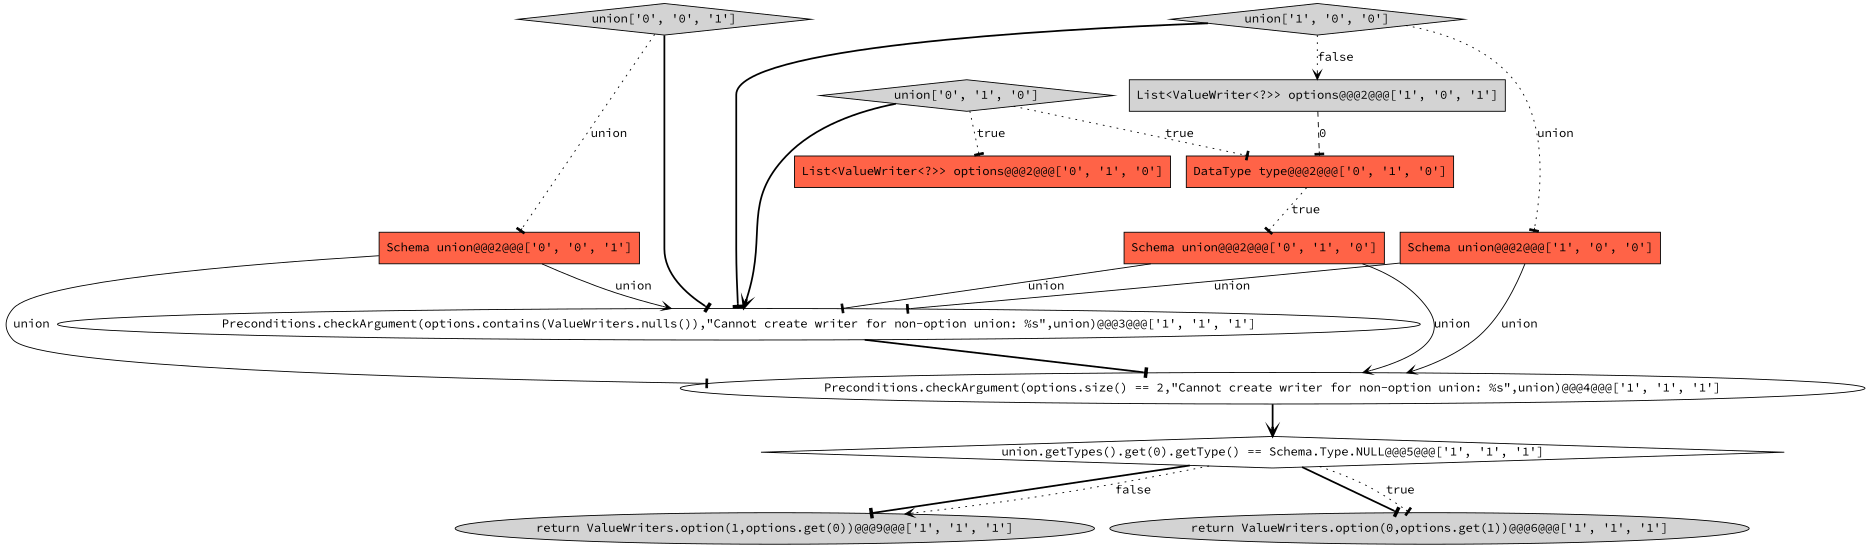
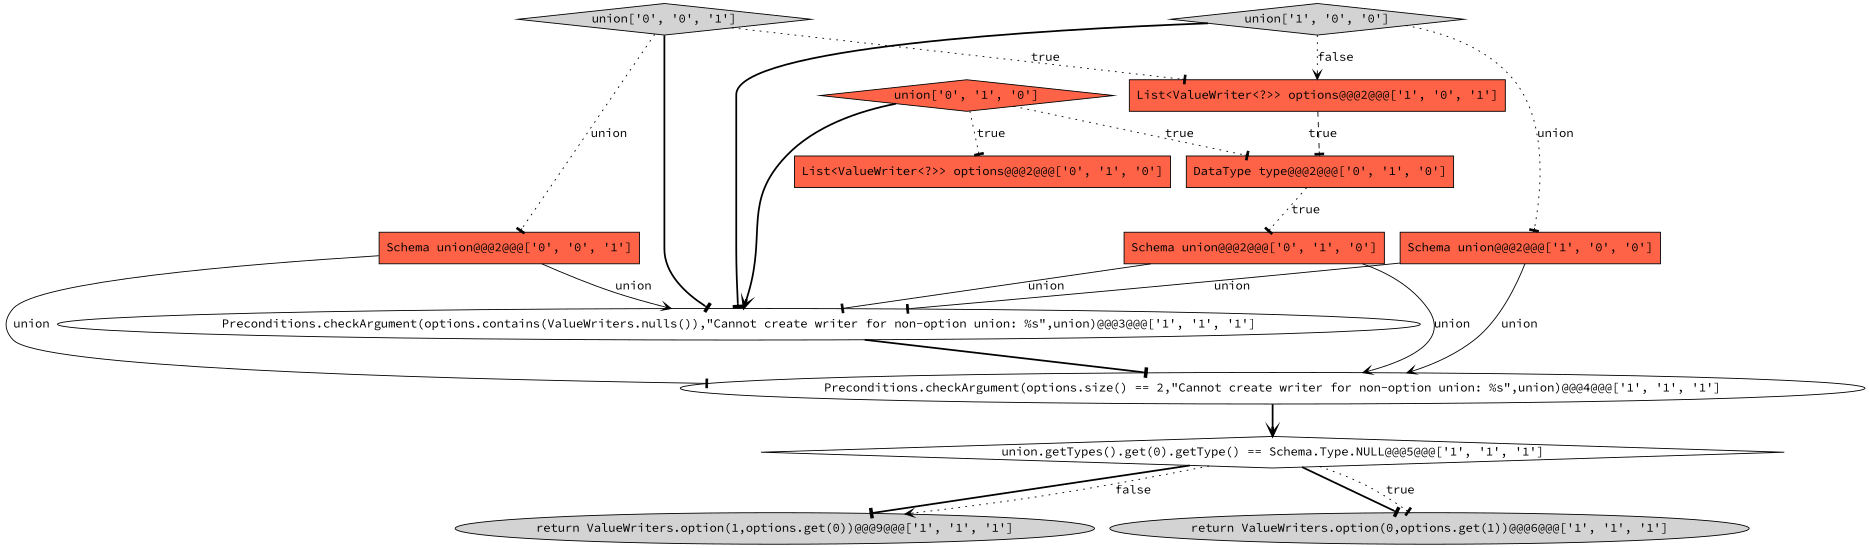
none -> (957, 54)
(967, 96) -> (967, 96)
(1317, 96) -> (1317, 96)
(1323, 134) -> (1323, 134)
